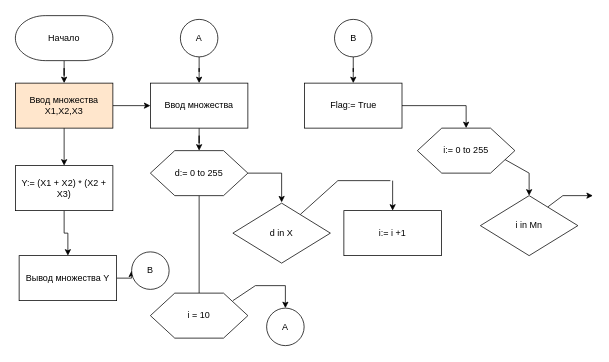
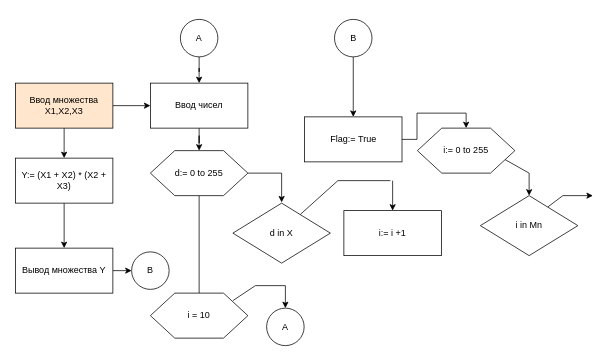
(64, 38) -> none
(64, 74) -> none
(199, 105) -> (199, 105)
(353, 105) -> (353, 139)
(64, 188) -> (64, 180)
(68, 278) -> (64, 270)
